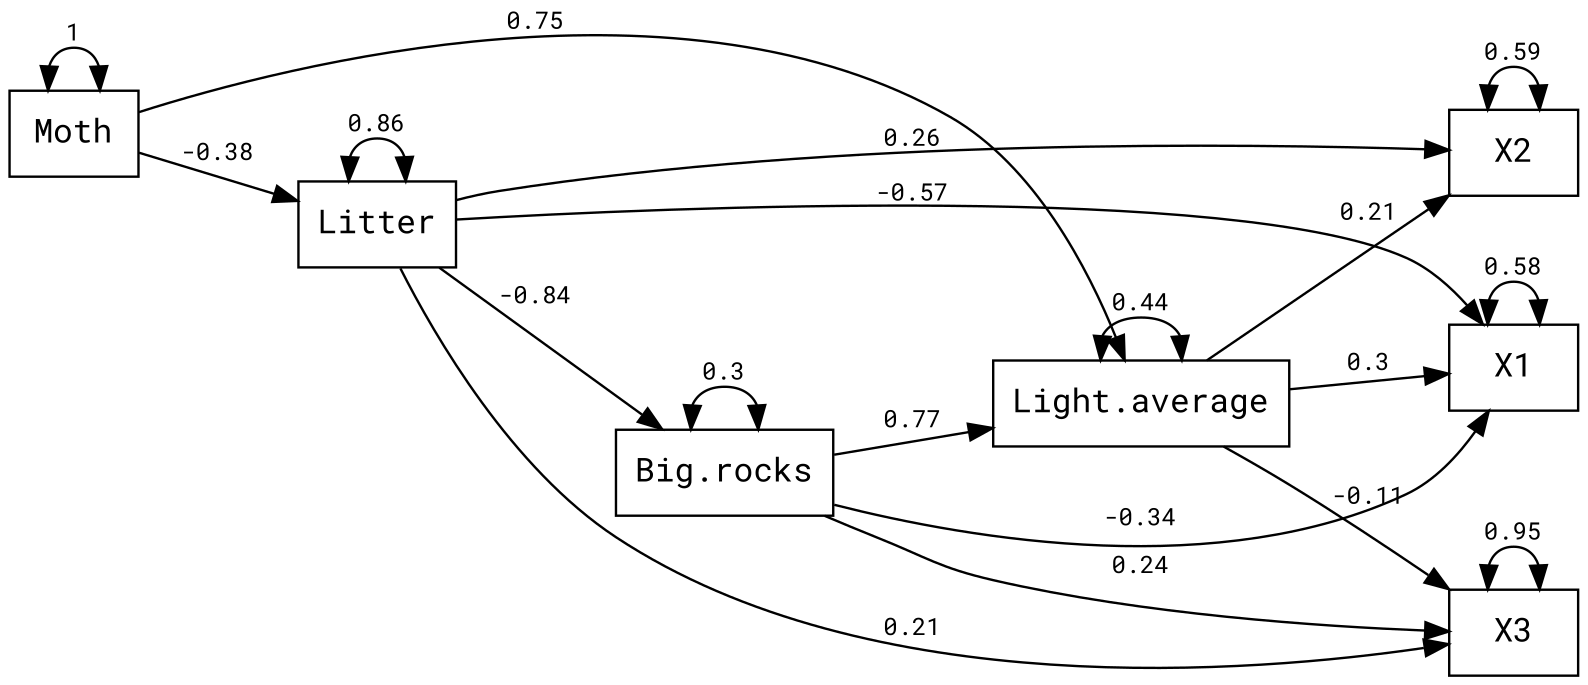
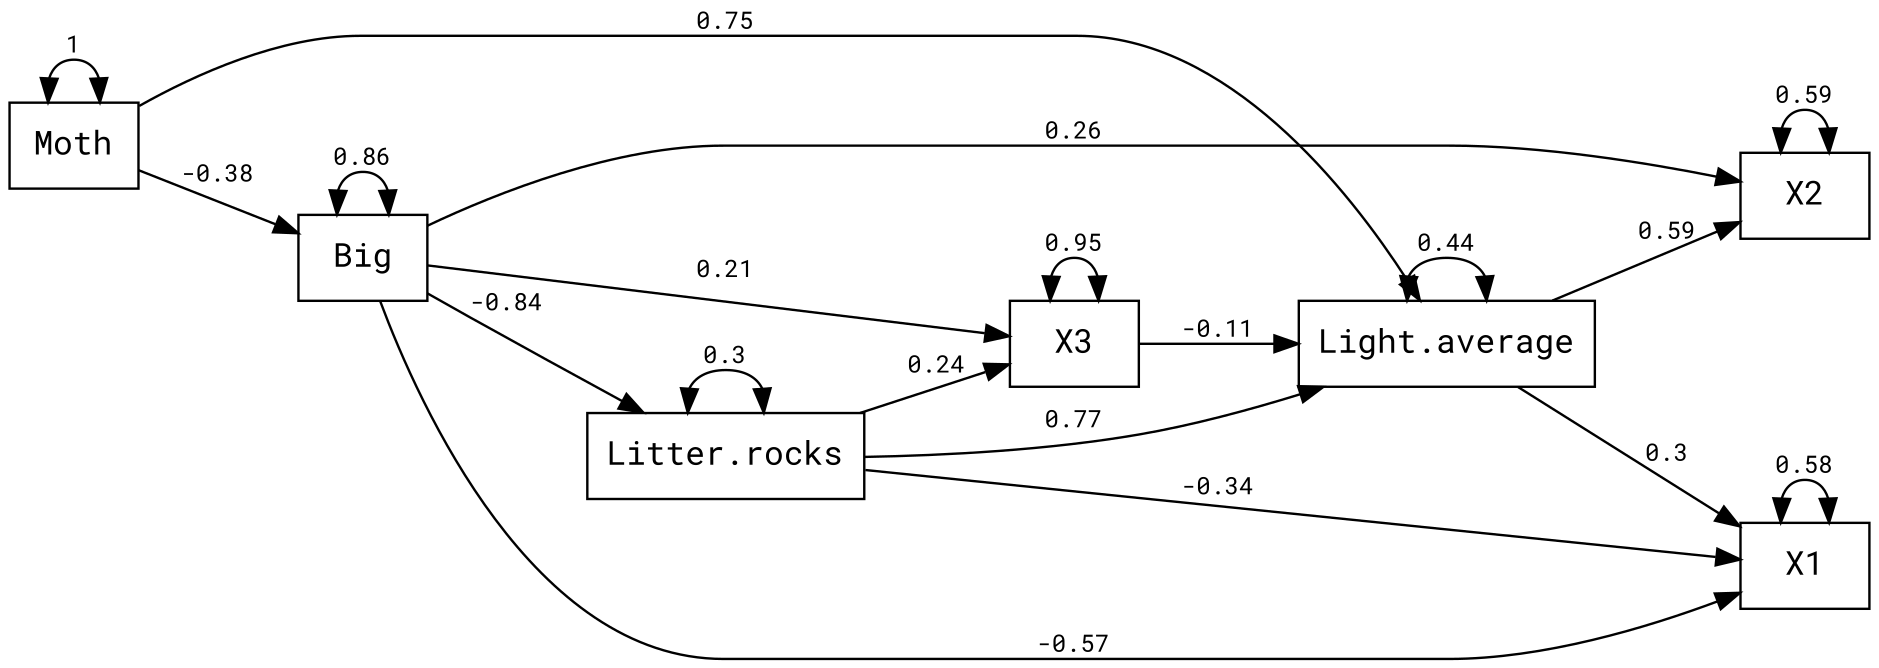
(1369, 214) -> (1668, 233)
(377, 224) -> (363, 258)
(725, 473) -> (726, 456)
(1322, 505) -> (1207, 344)
